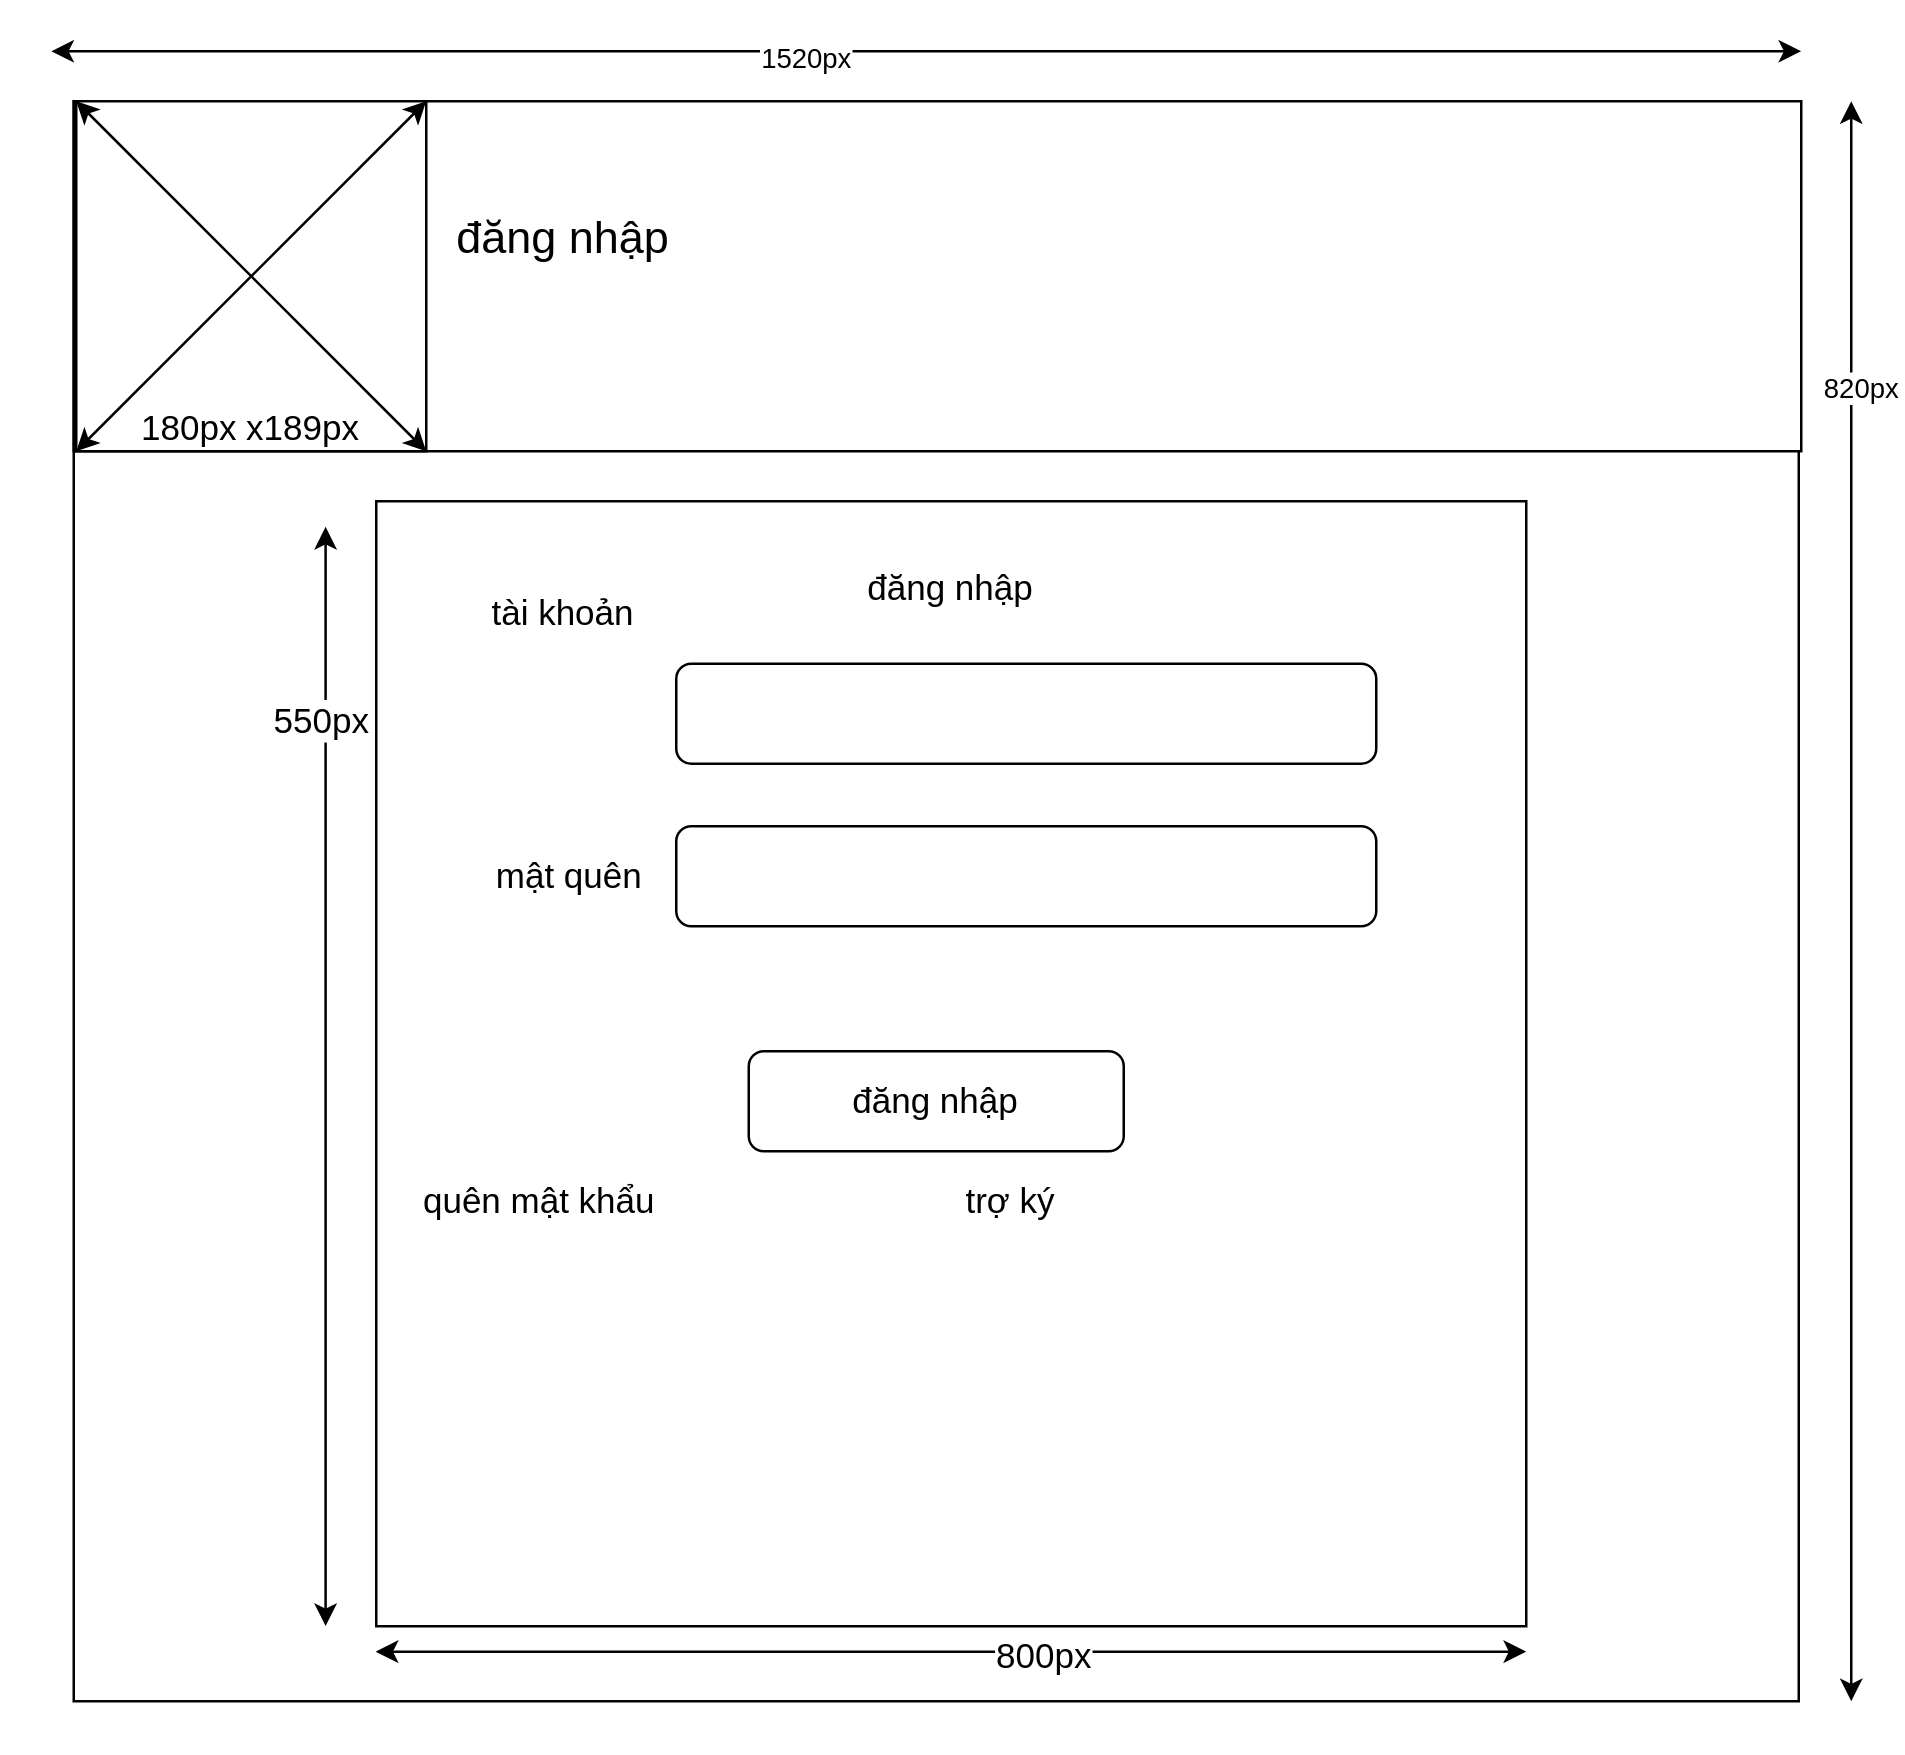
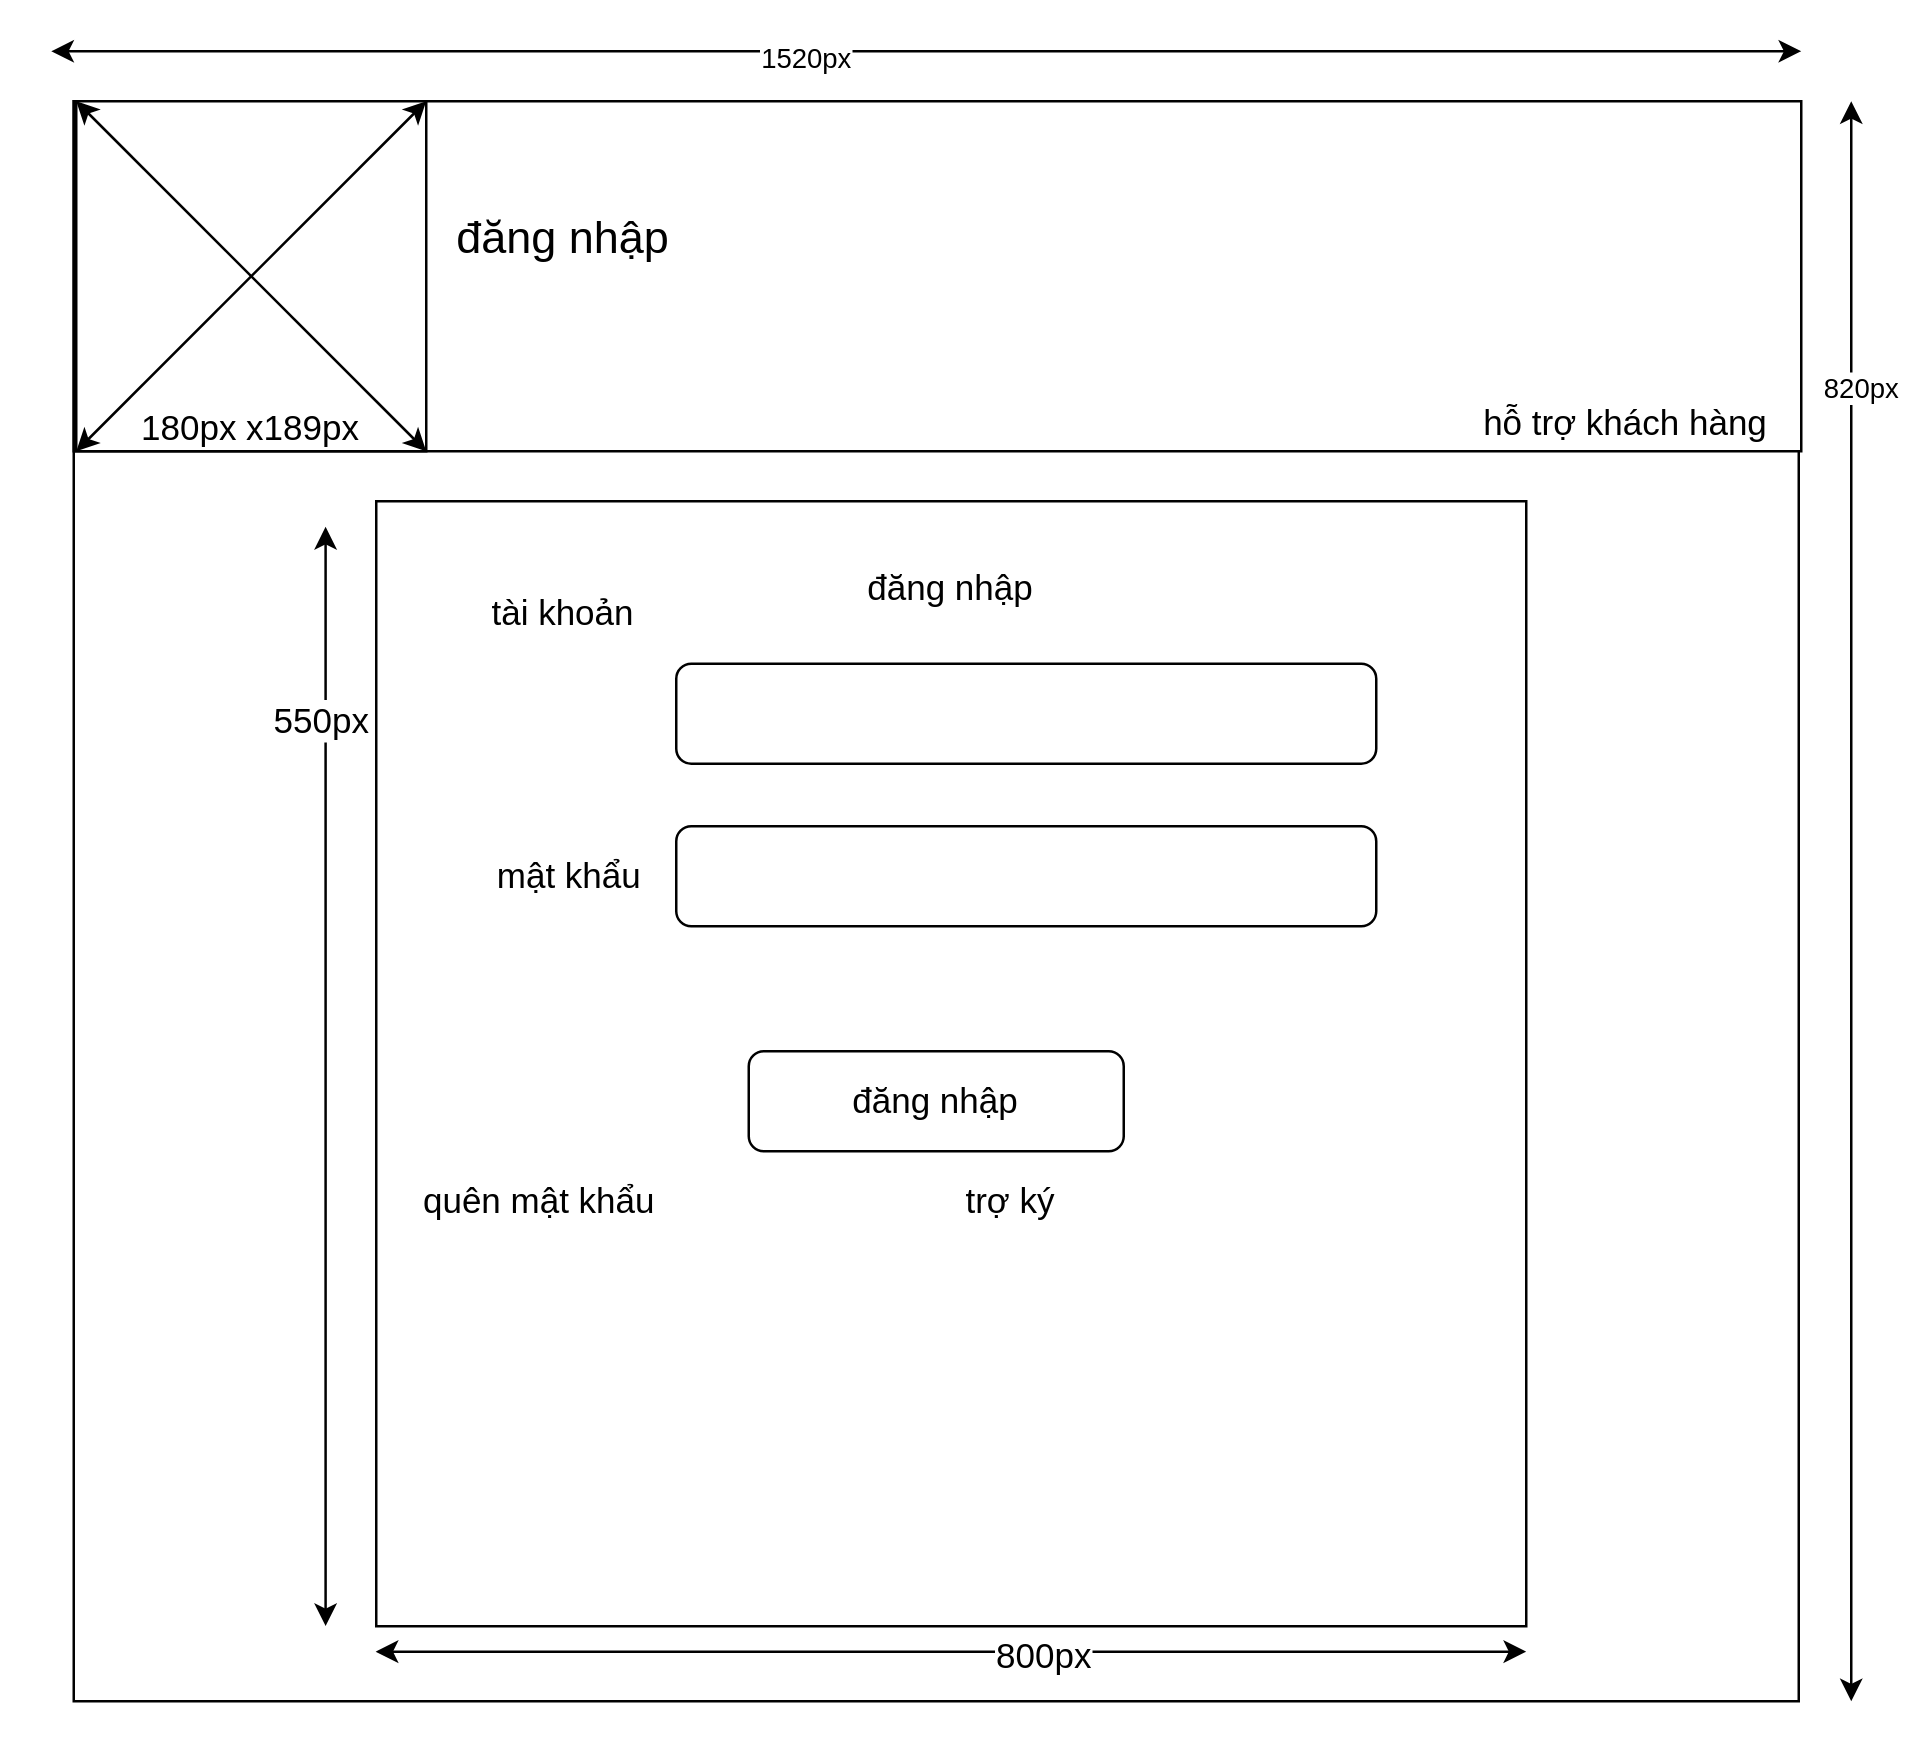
none -> (1626, 424)
(570, 876) -> (570, 876)
